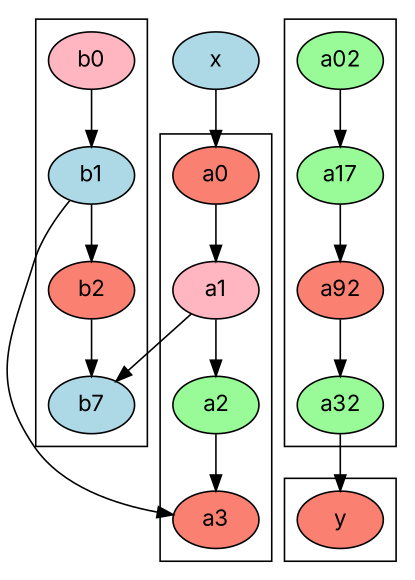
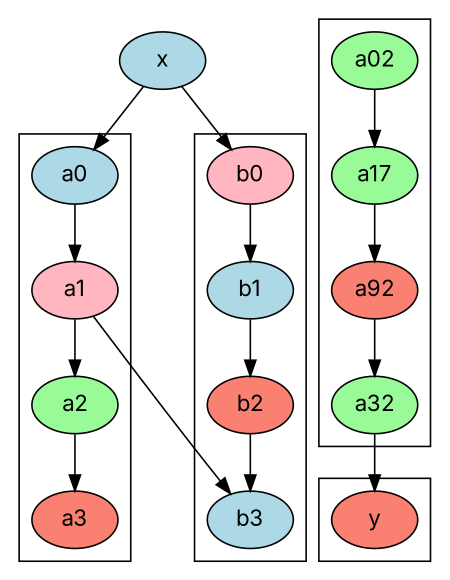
none -> (202, 112)
(216, 175) -> (75, 175)
(10, 391) -> none
(92, 405) -> (250, 520)
